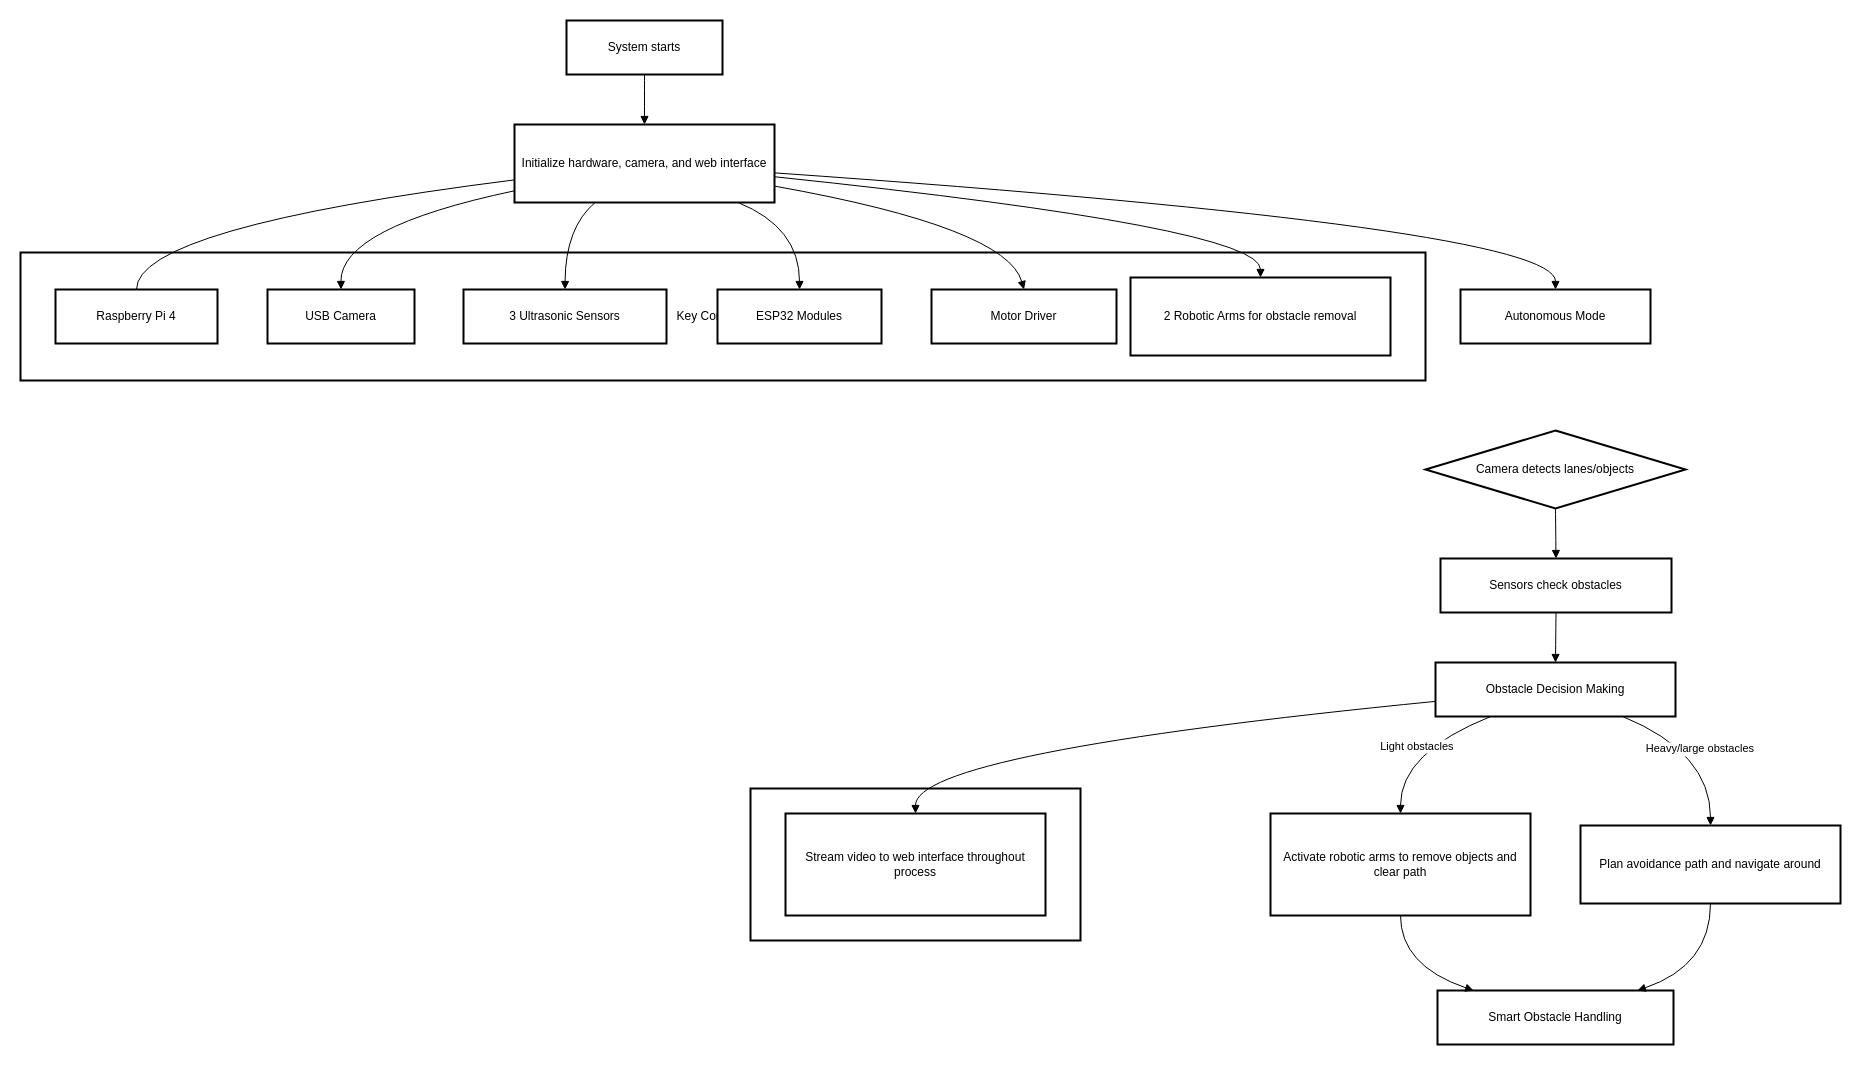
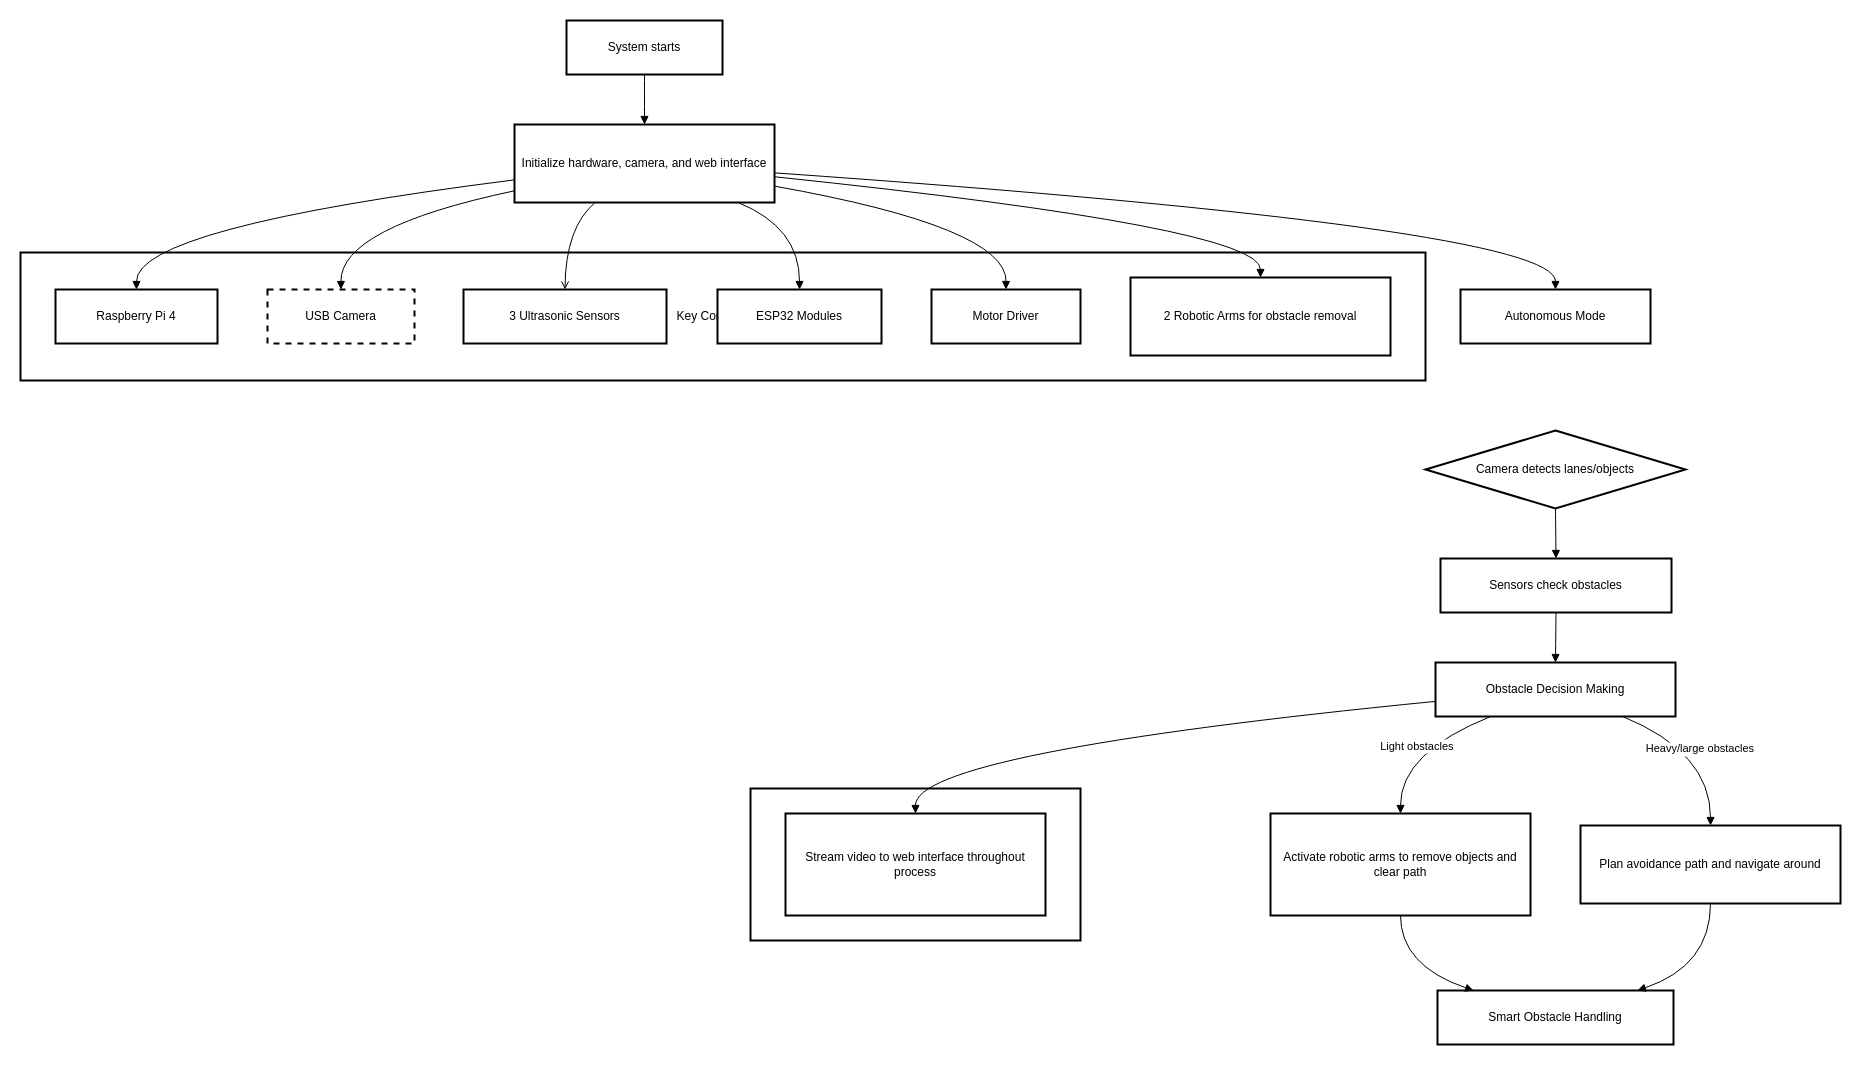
(234, 230) -> (235, 228)
(565, 280) -> (565, 283)
(341, 317) -> (341, 317)
(1024, 317) -> (1006, 317)
